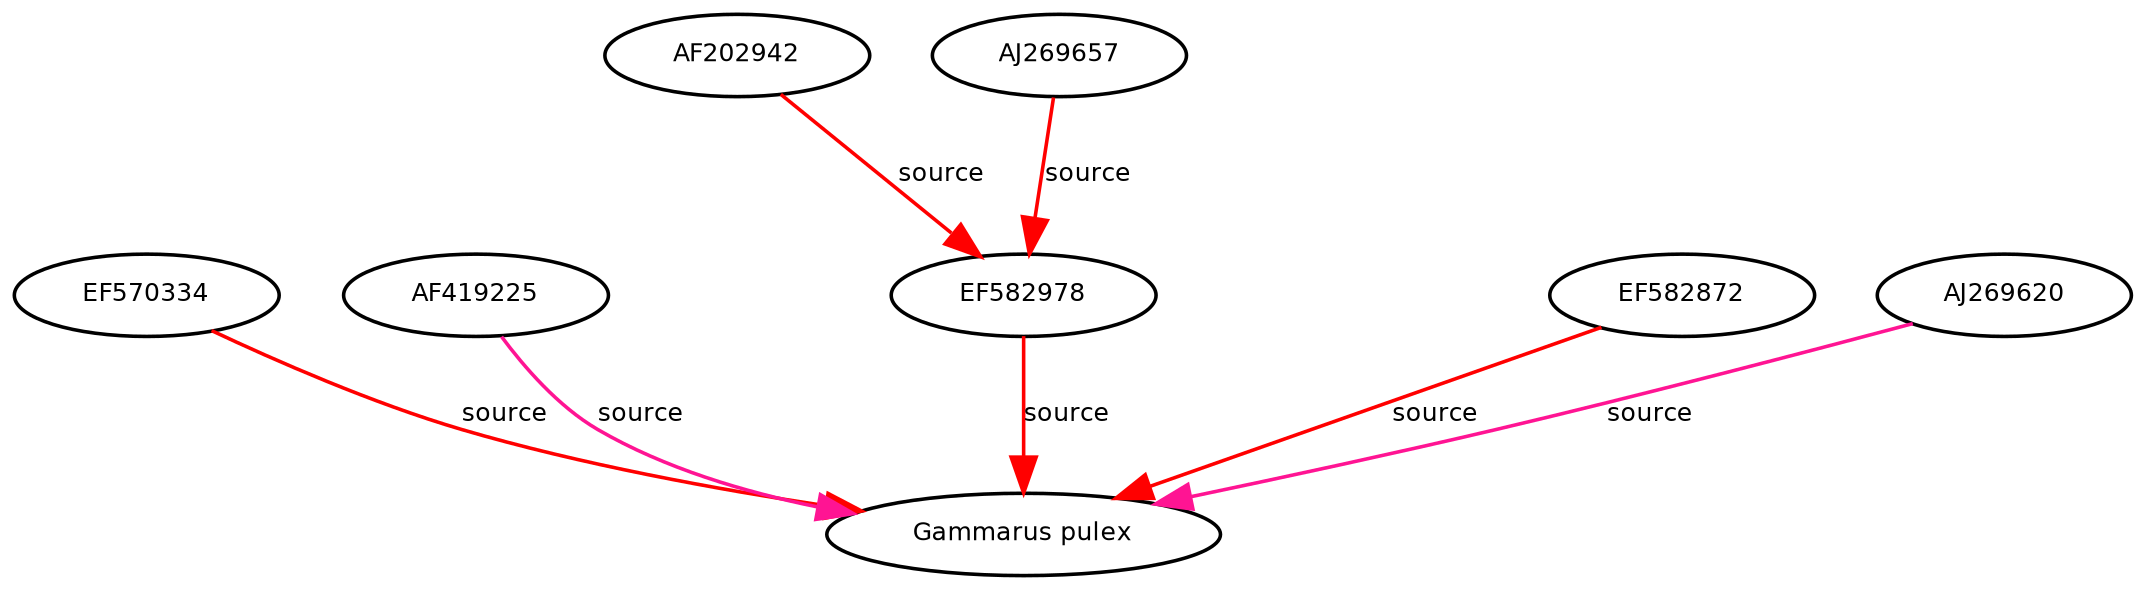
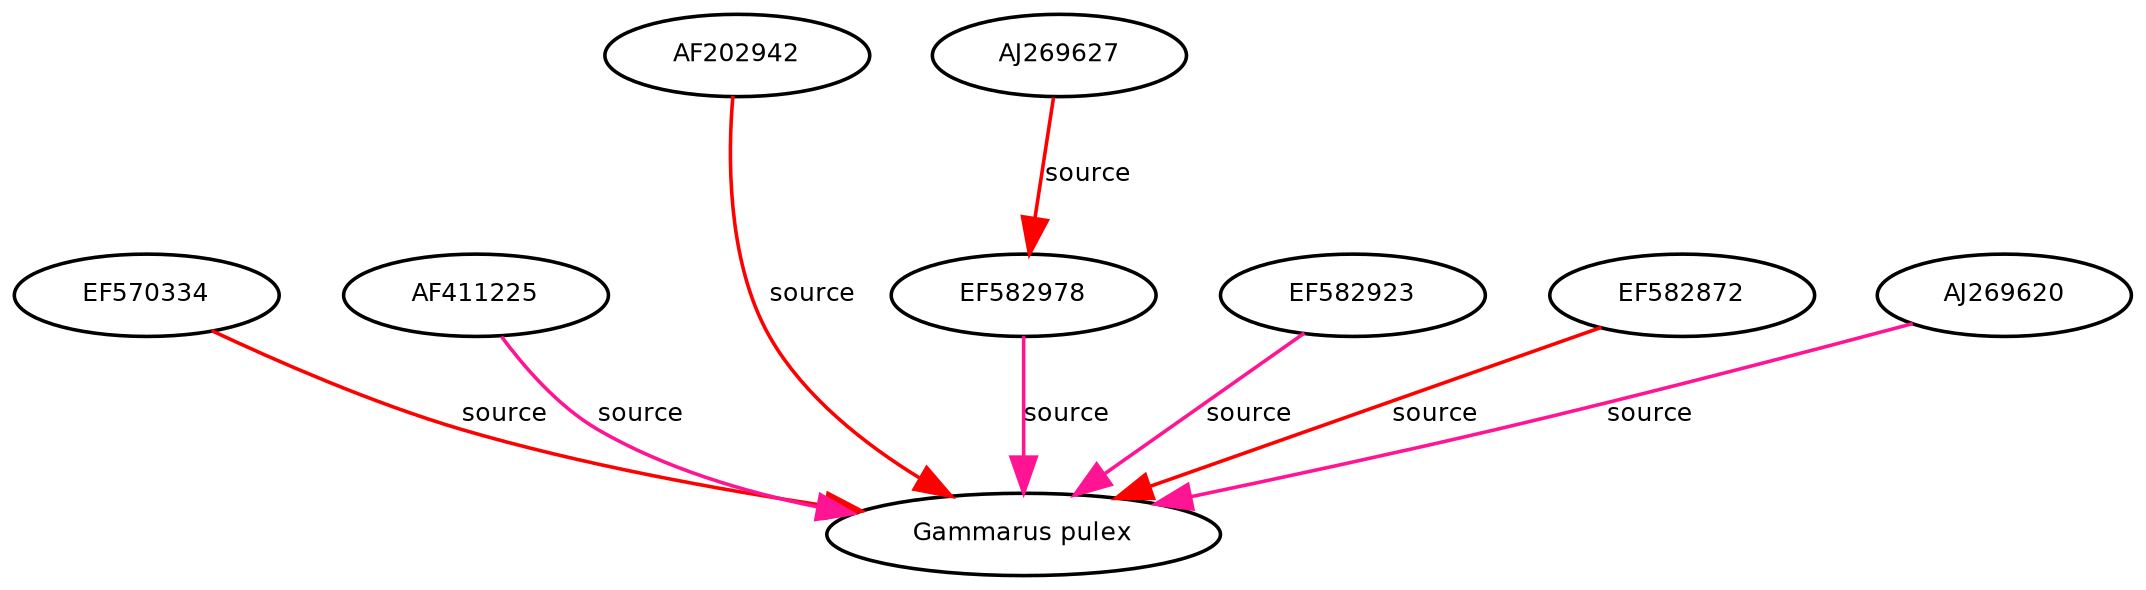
(1059, 55) -> (1059, 55)
(866, 164) -> (761, 319)
(476, 295) -> (476, 295)
none -> (1353, 295)
(1024, 396) -> (1024, 396)
